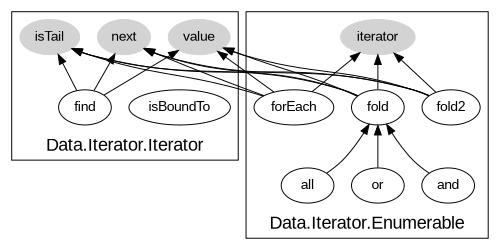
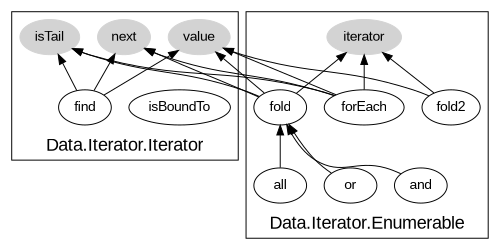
(256, 72) -> none
(291, 73) -> none
